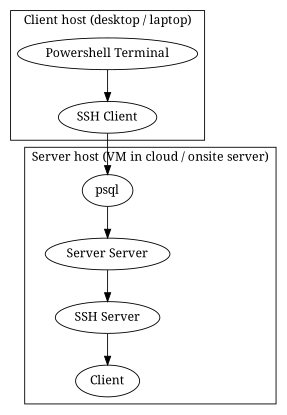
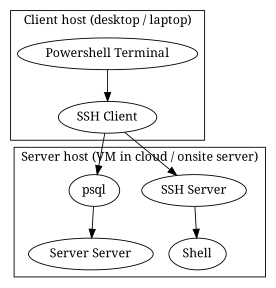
(108, 281) -> (149, 153)
(108, 381) -> (198, 254)
